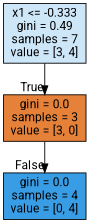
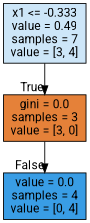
(45, 33) -> (45, 33)
(45, 196) -> (45, 196)
